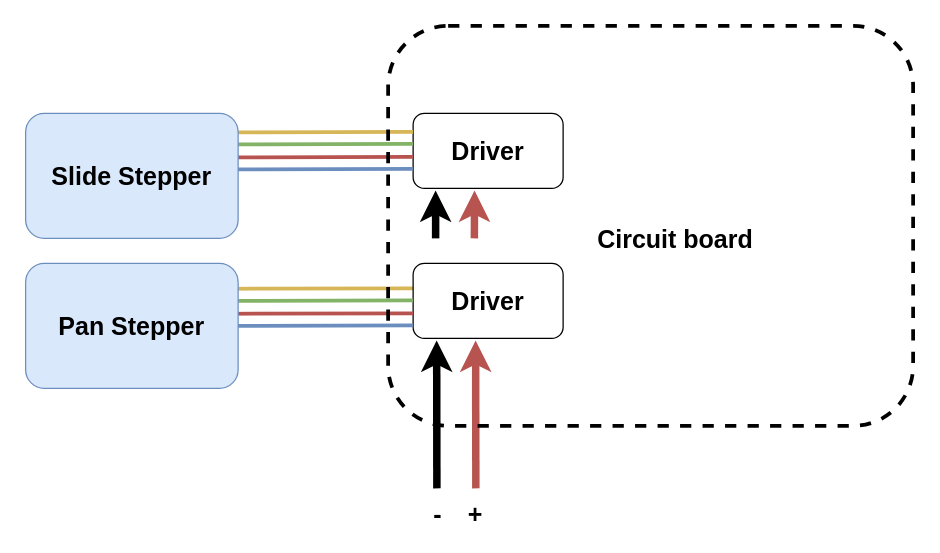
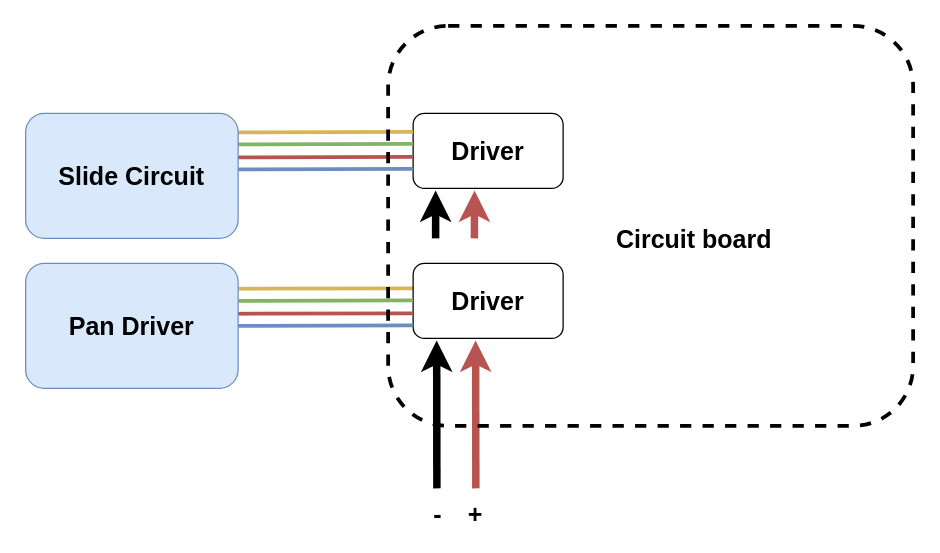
(132, 176) -> (132, 176)
(676, 238) -> (694, 238)
(132, 326) -> (132, 326)
